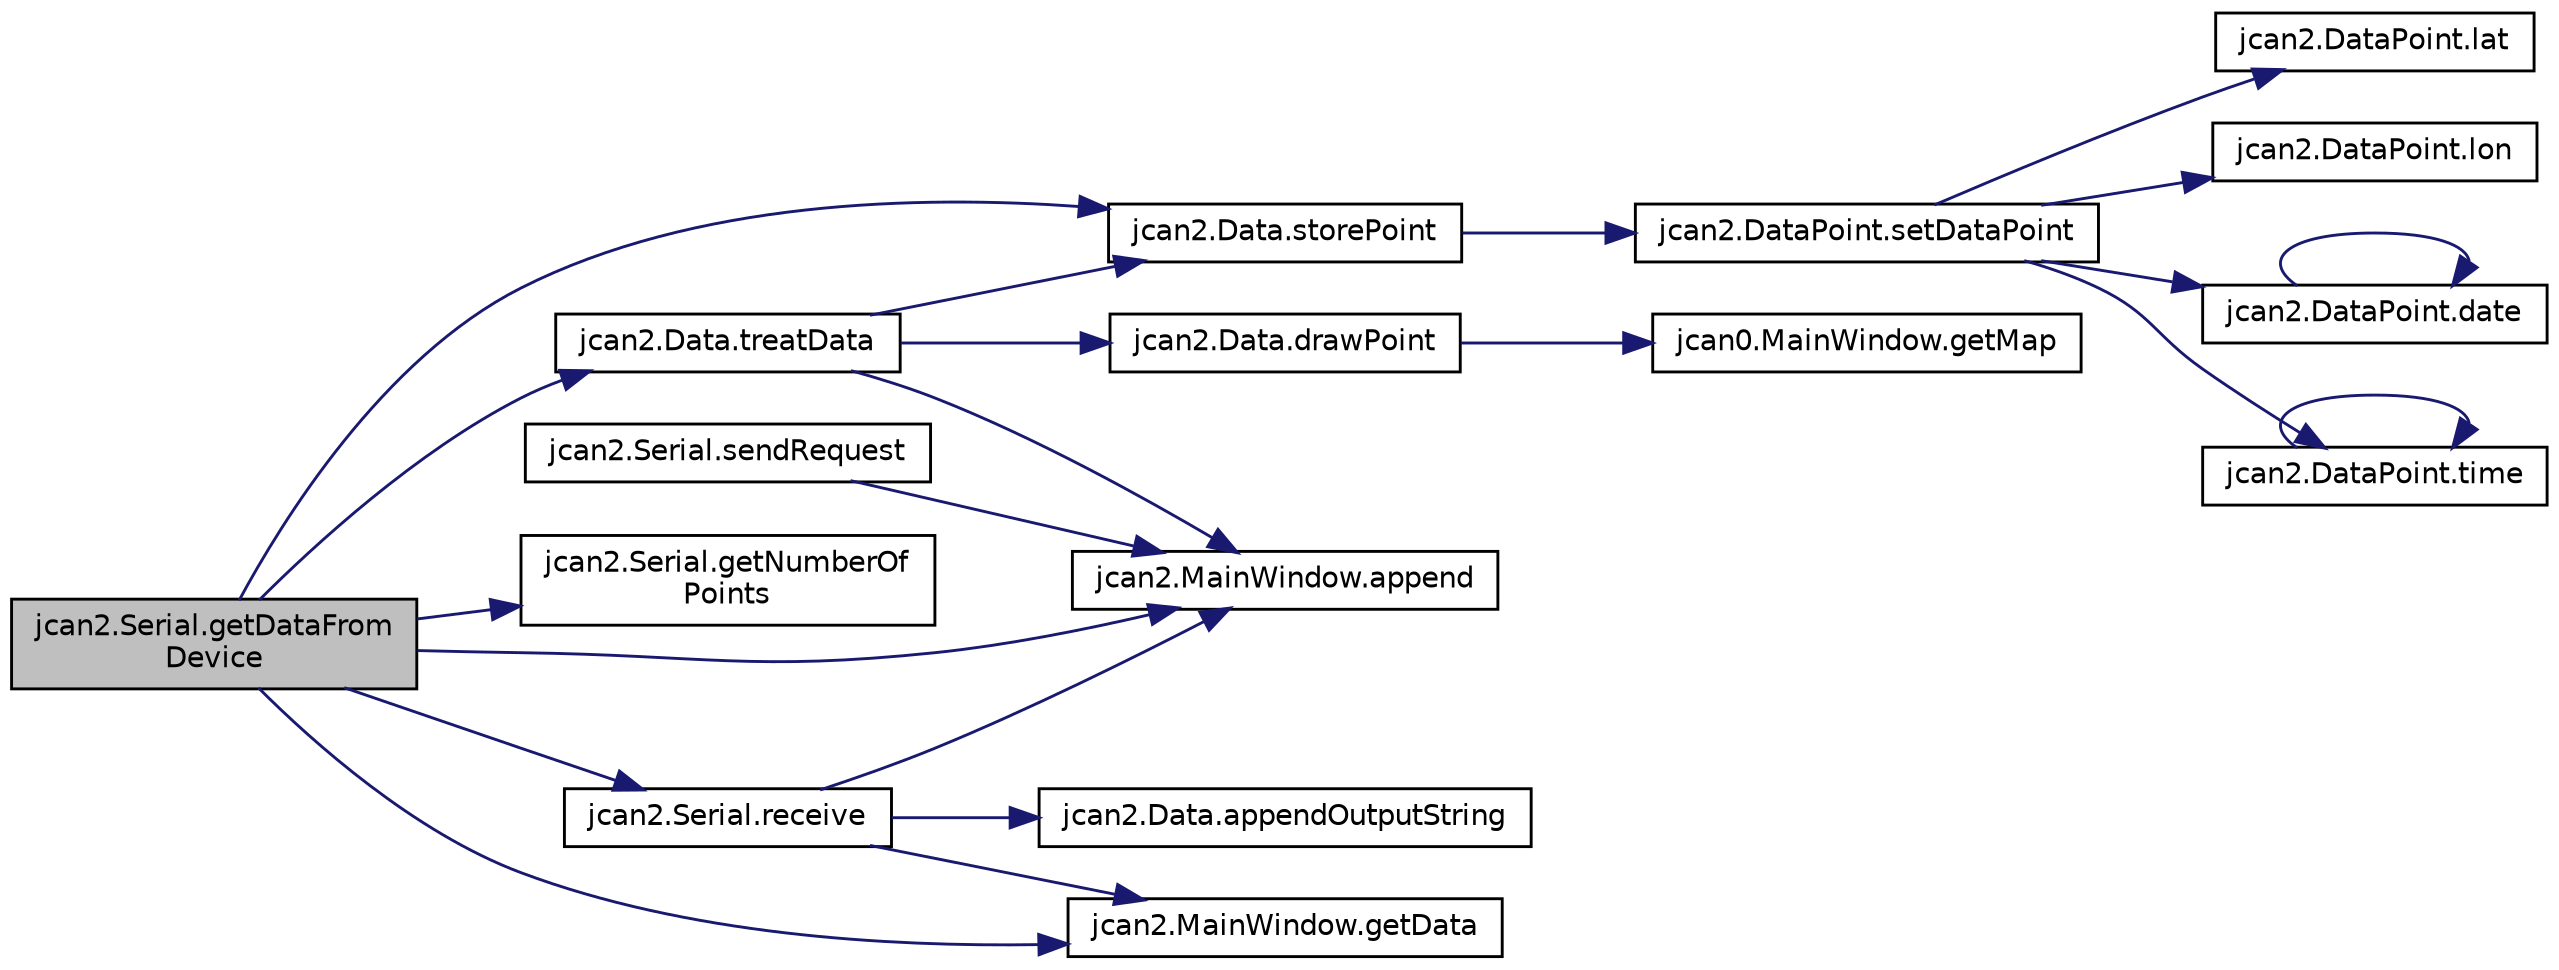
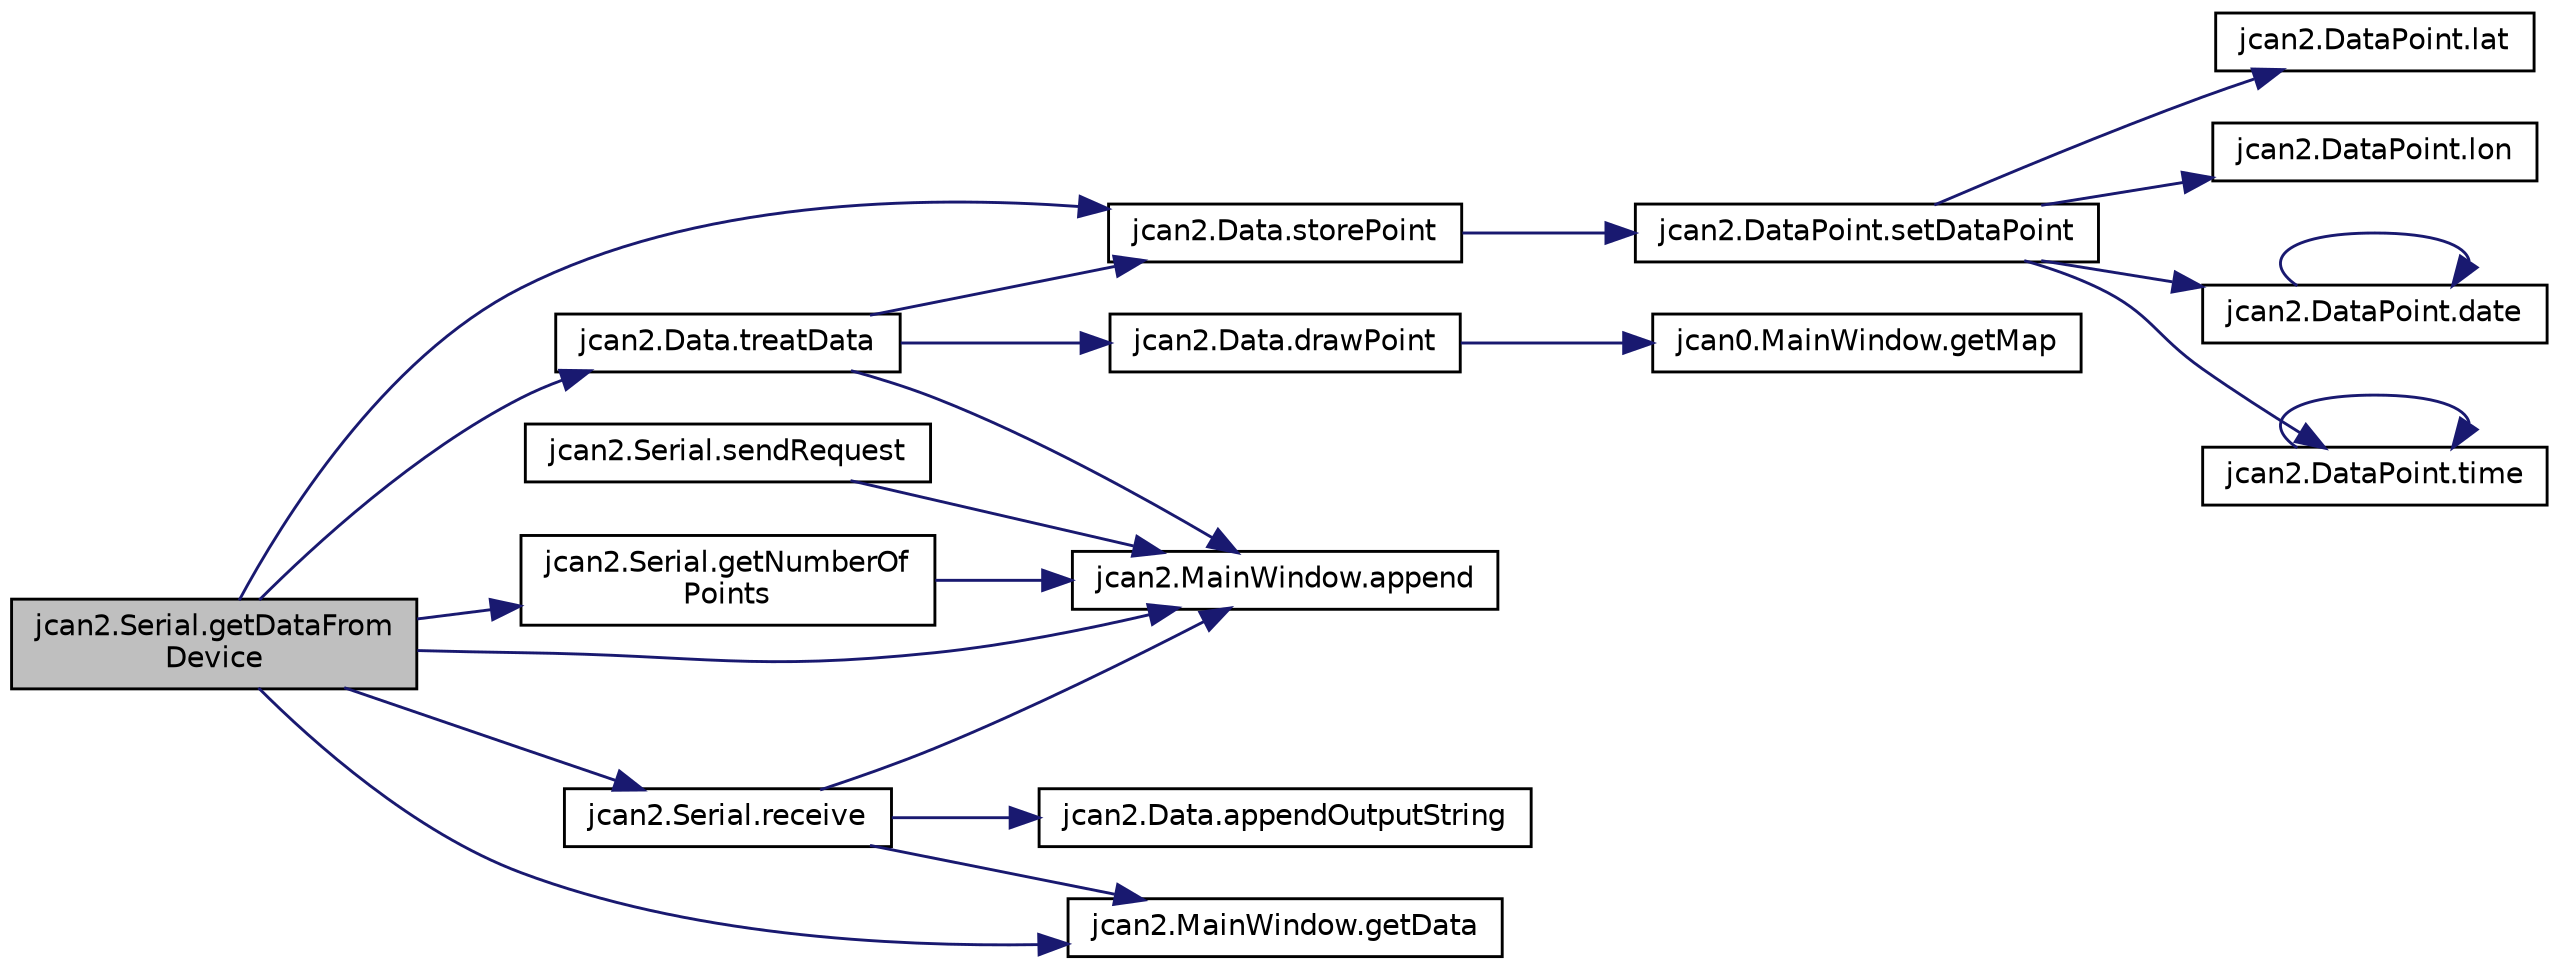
none -> (989, 580)
